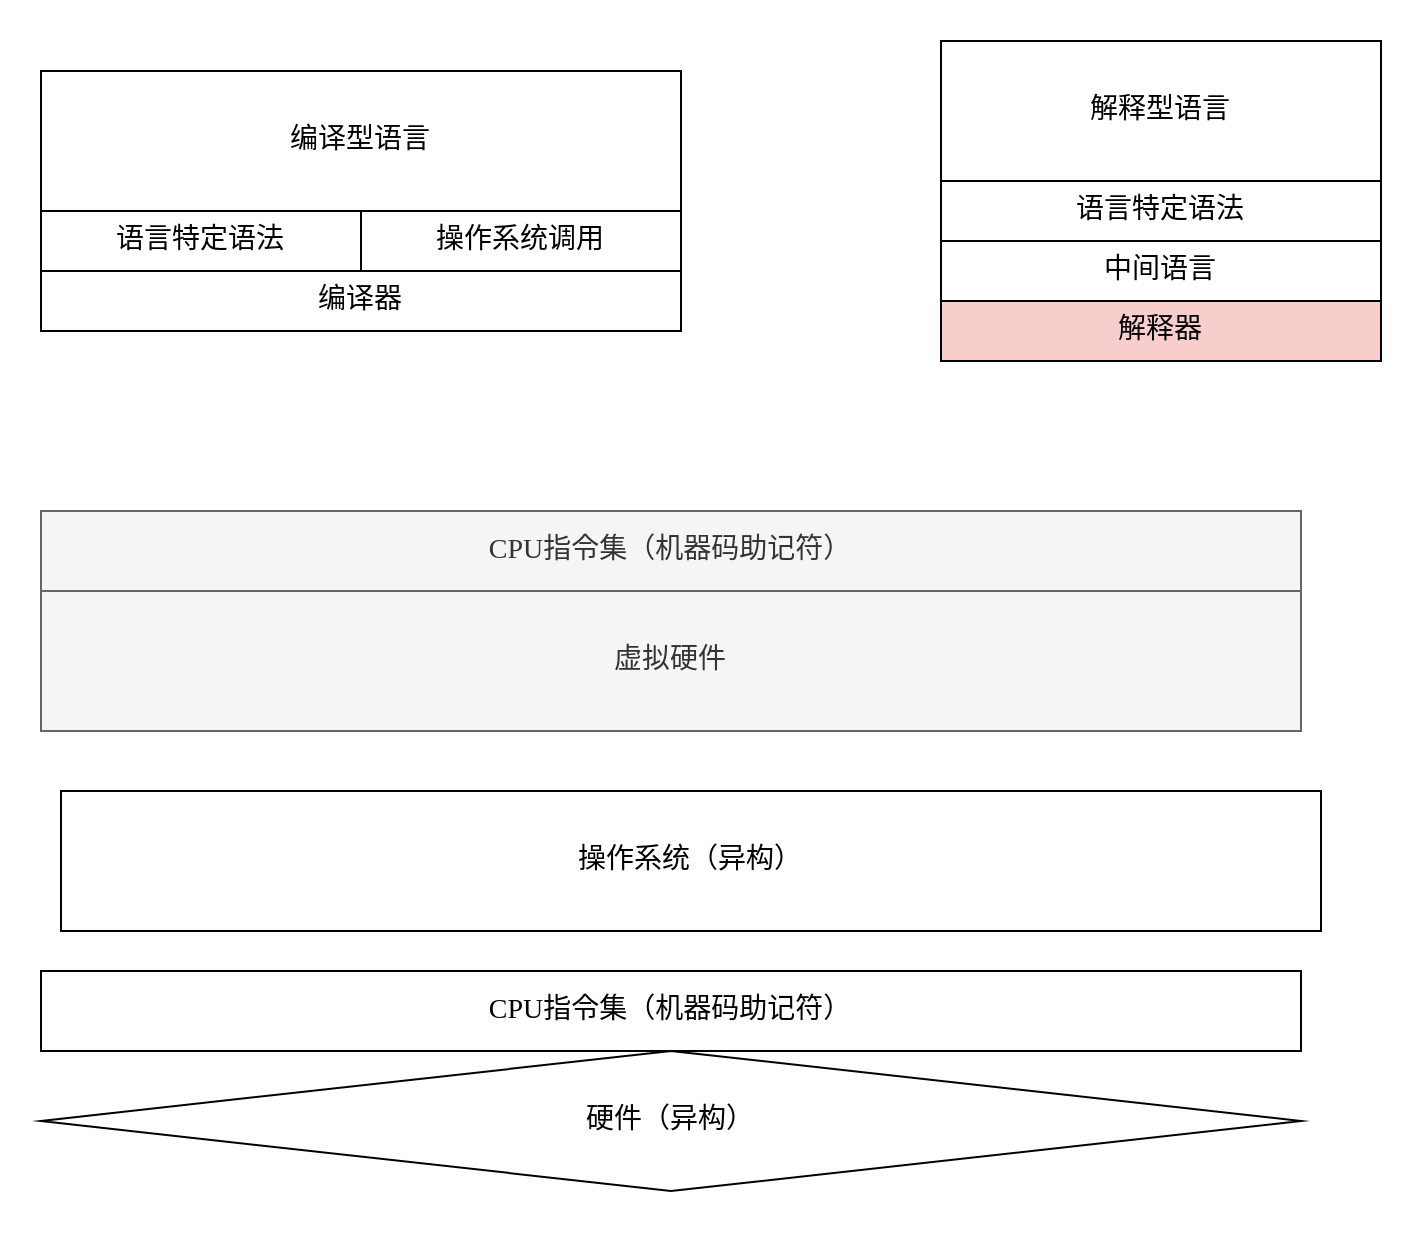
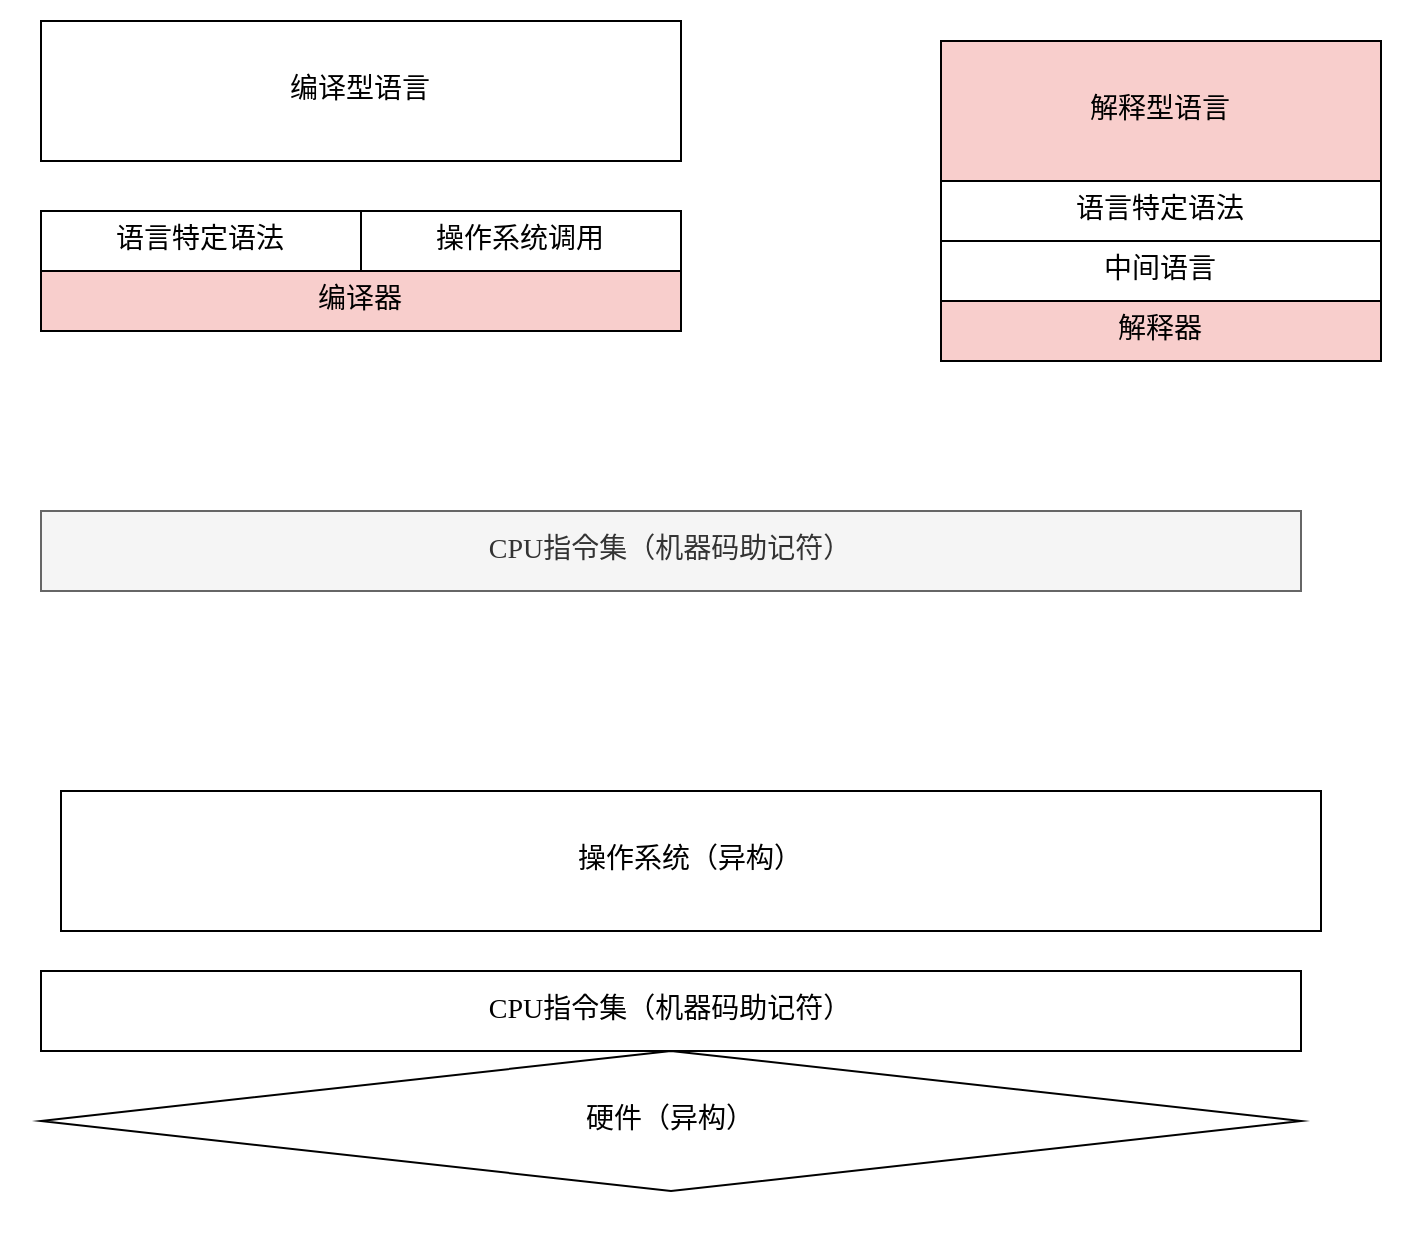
(1161, 111) -> (1161, 111)
(361, 141) -> (361, 91)
(361, 301) -> (361, 301)
(671, 661) -> none
